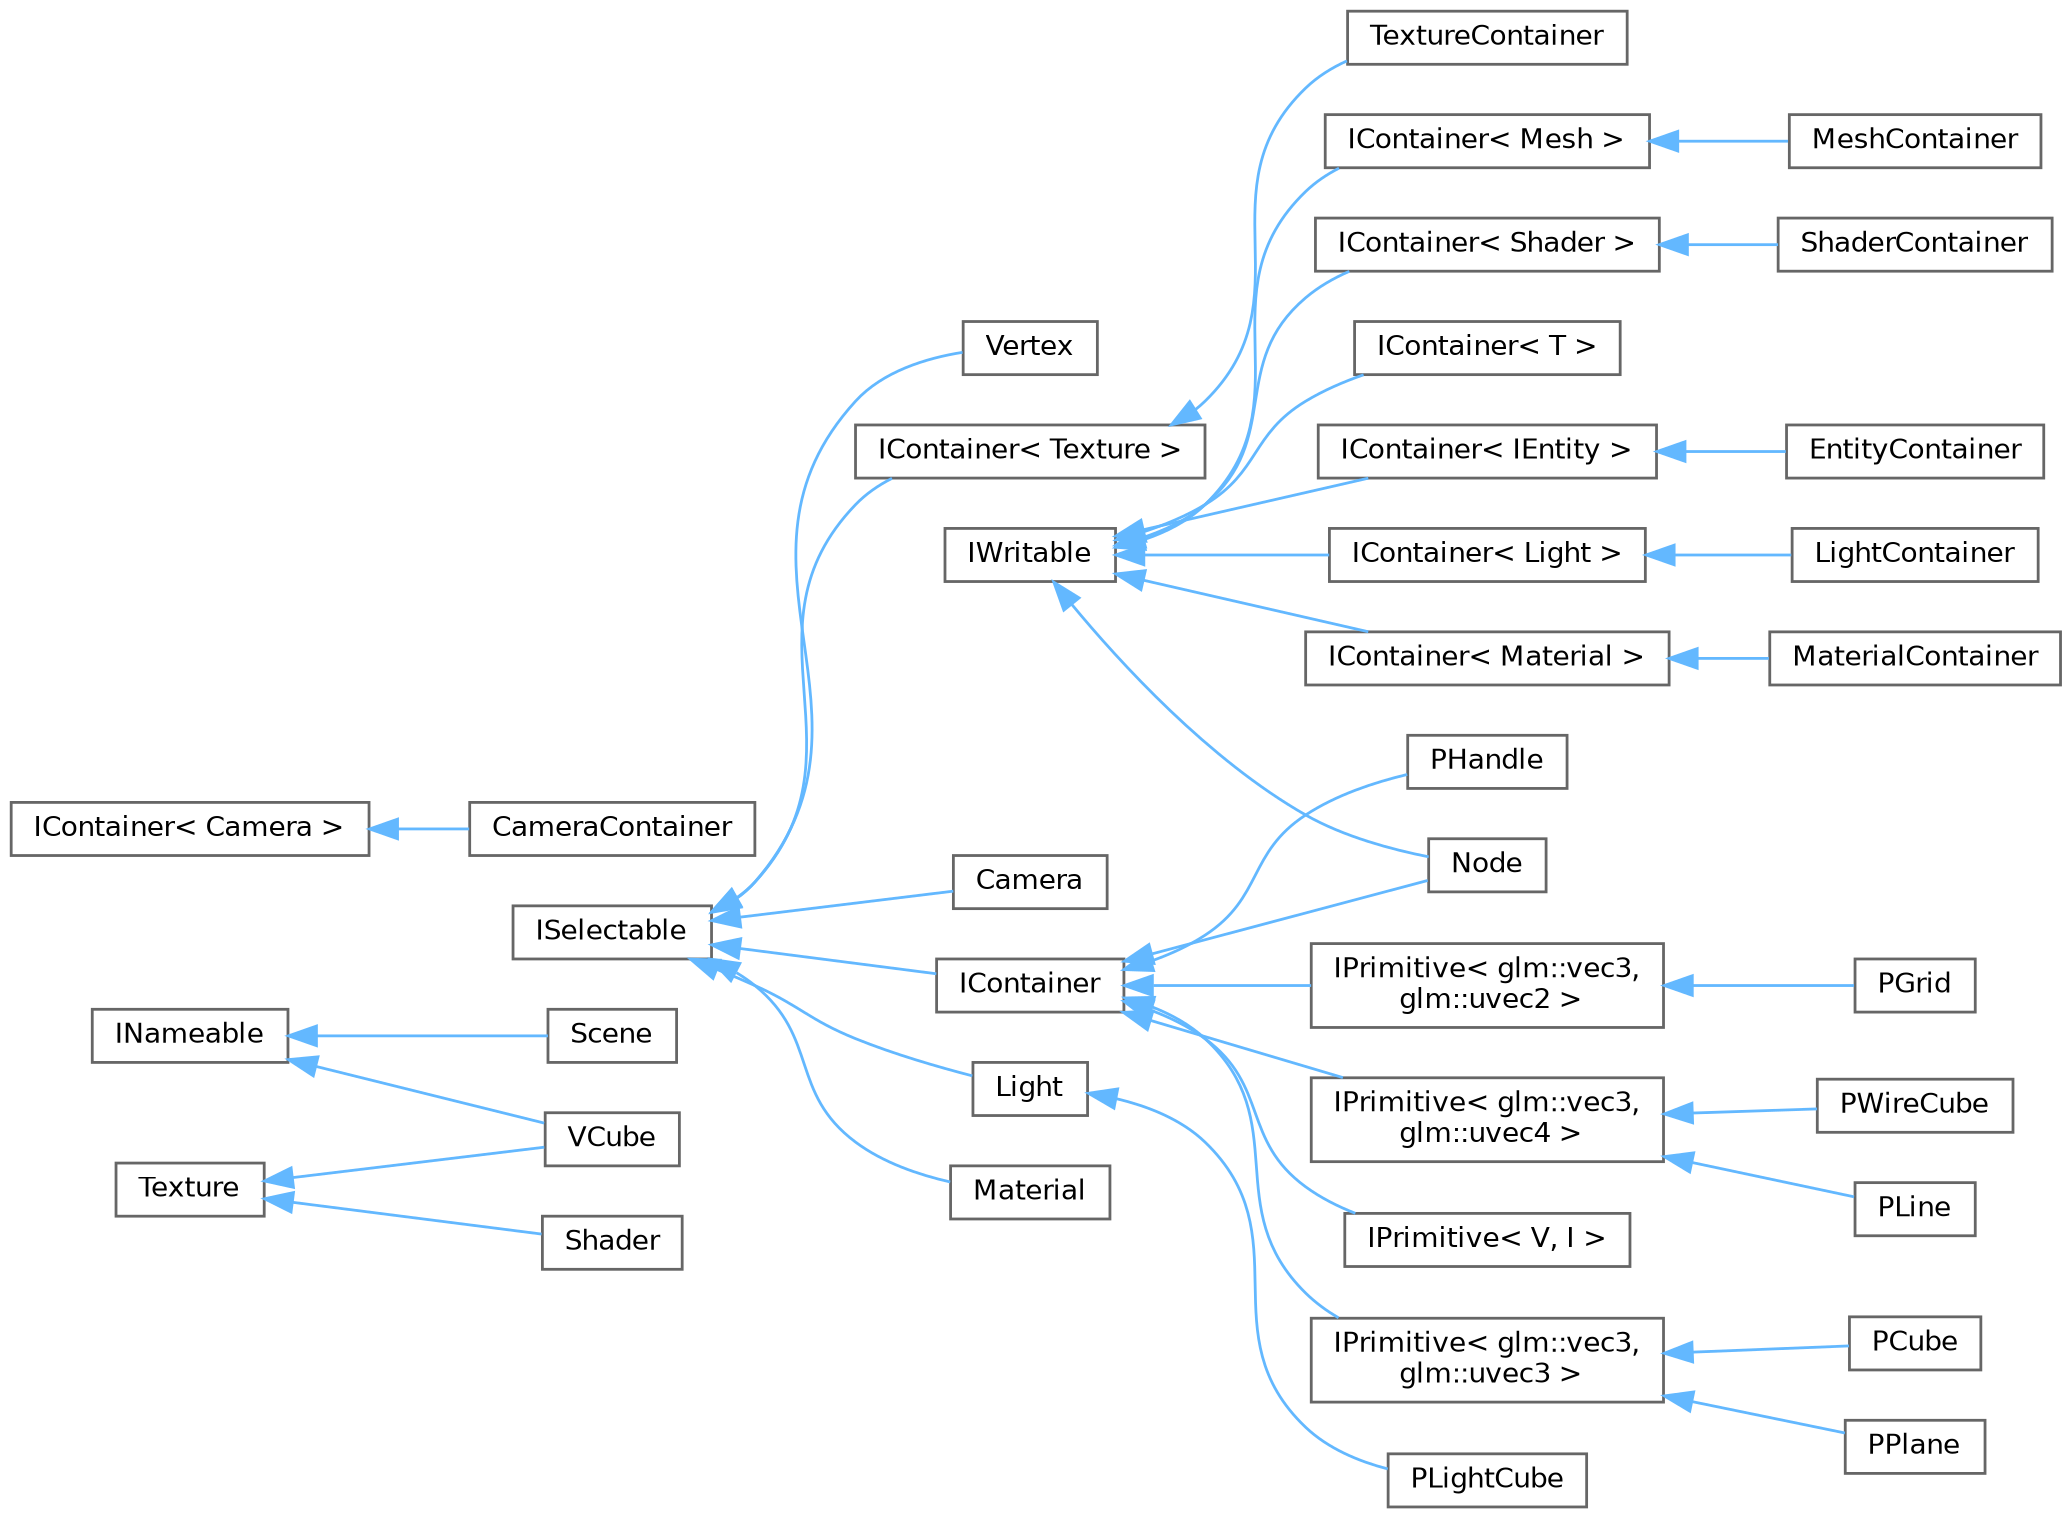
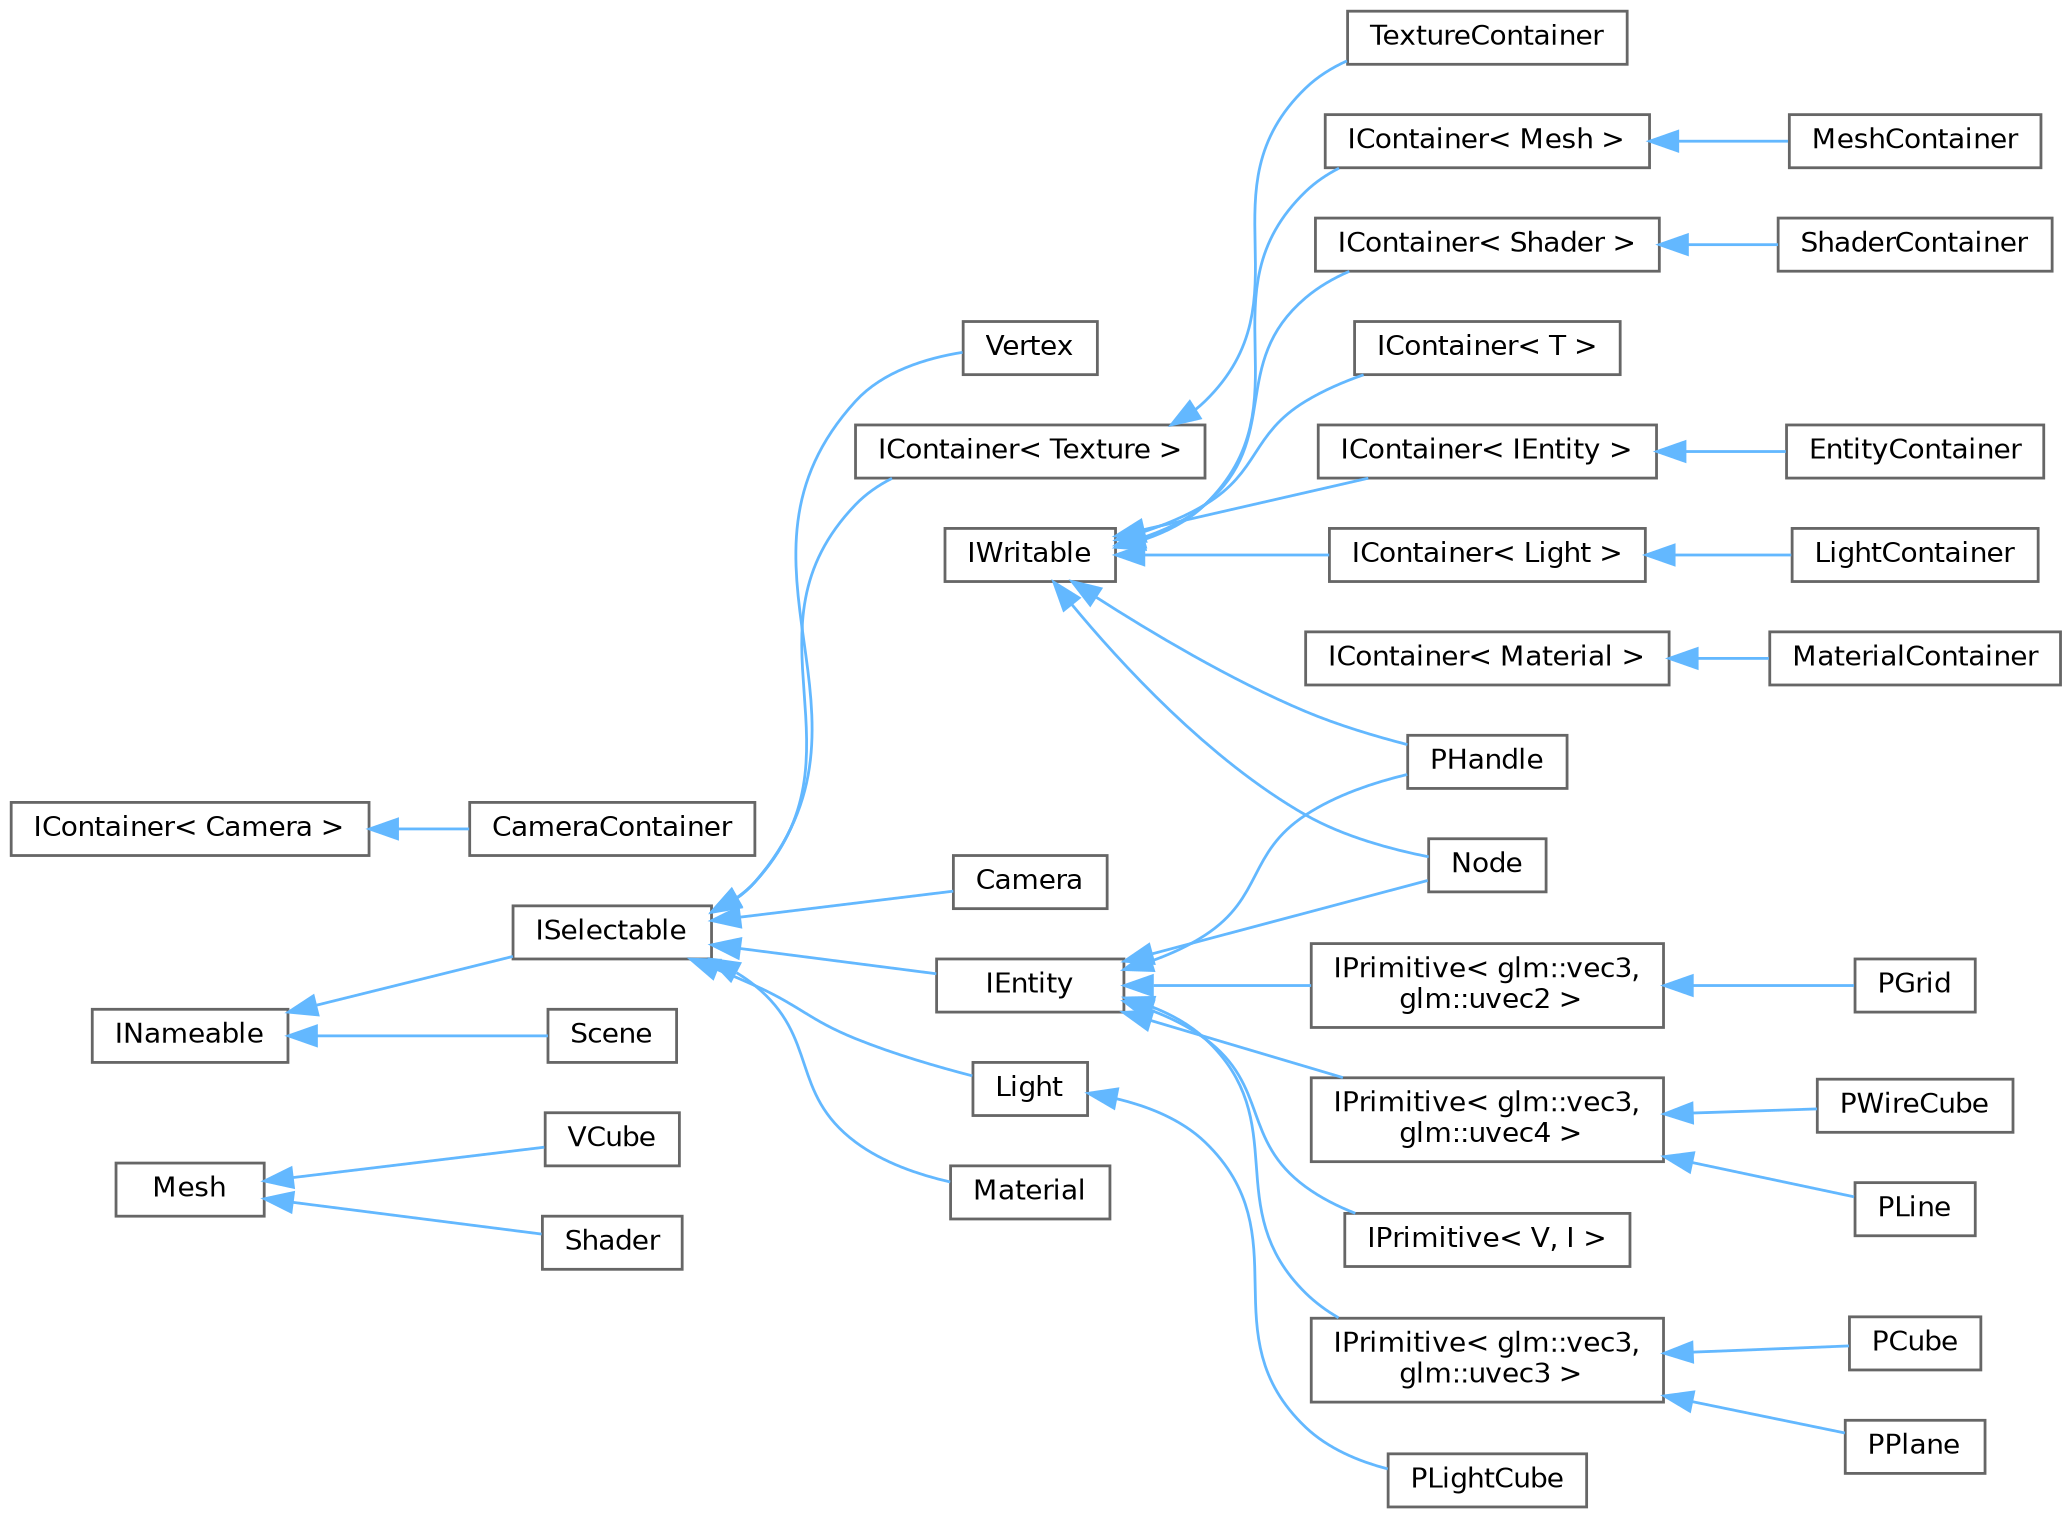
(1256, 606) -> (1246, 684)
(1030, 986) -> (1030, 986)
(430, 1095) -> (415, 981)
(190, 1190) -> (190, 1190)
